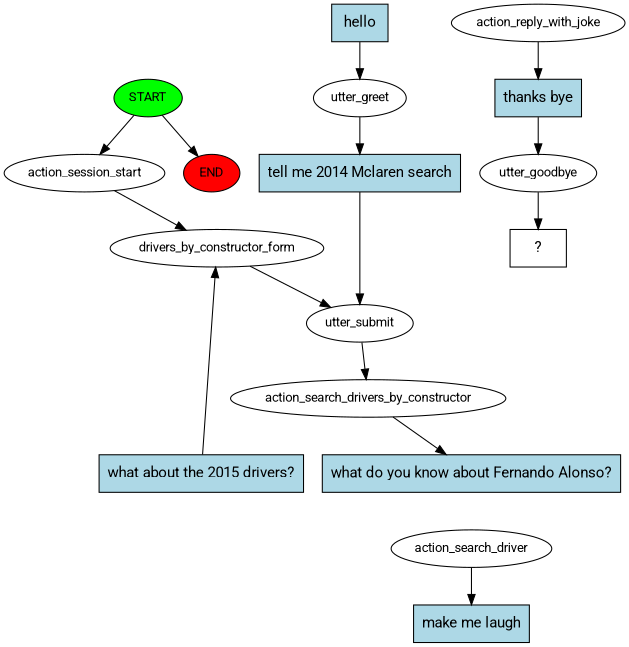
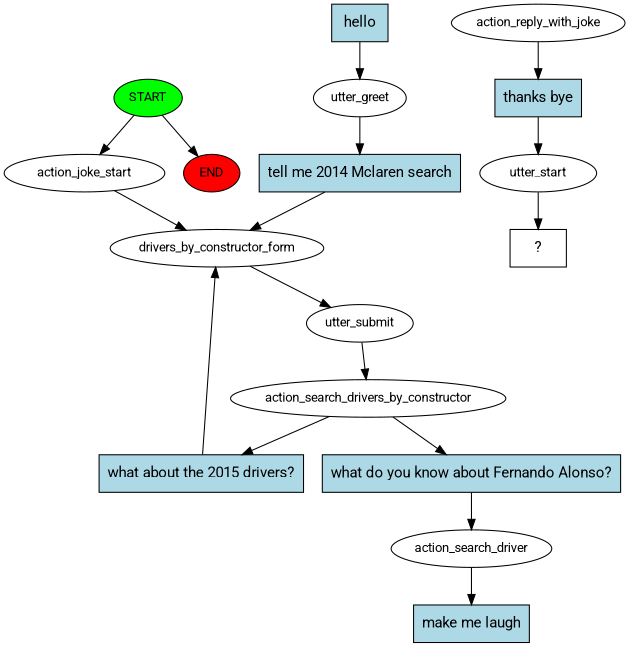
(84, 173) -> (84, 173)
(538, 173) -> (538, 173)
(360, 243) -> (292, 209)
none -> (290, 434)
none -> (471, 506)
